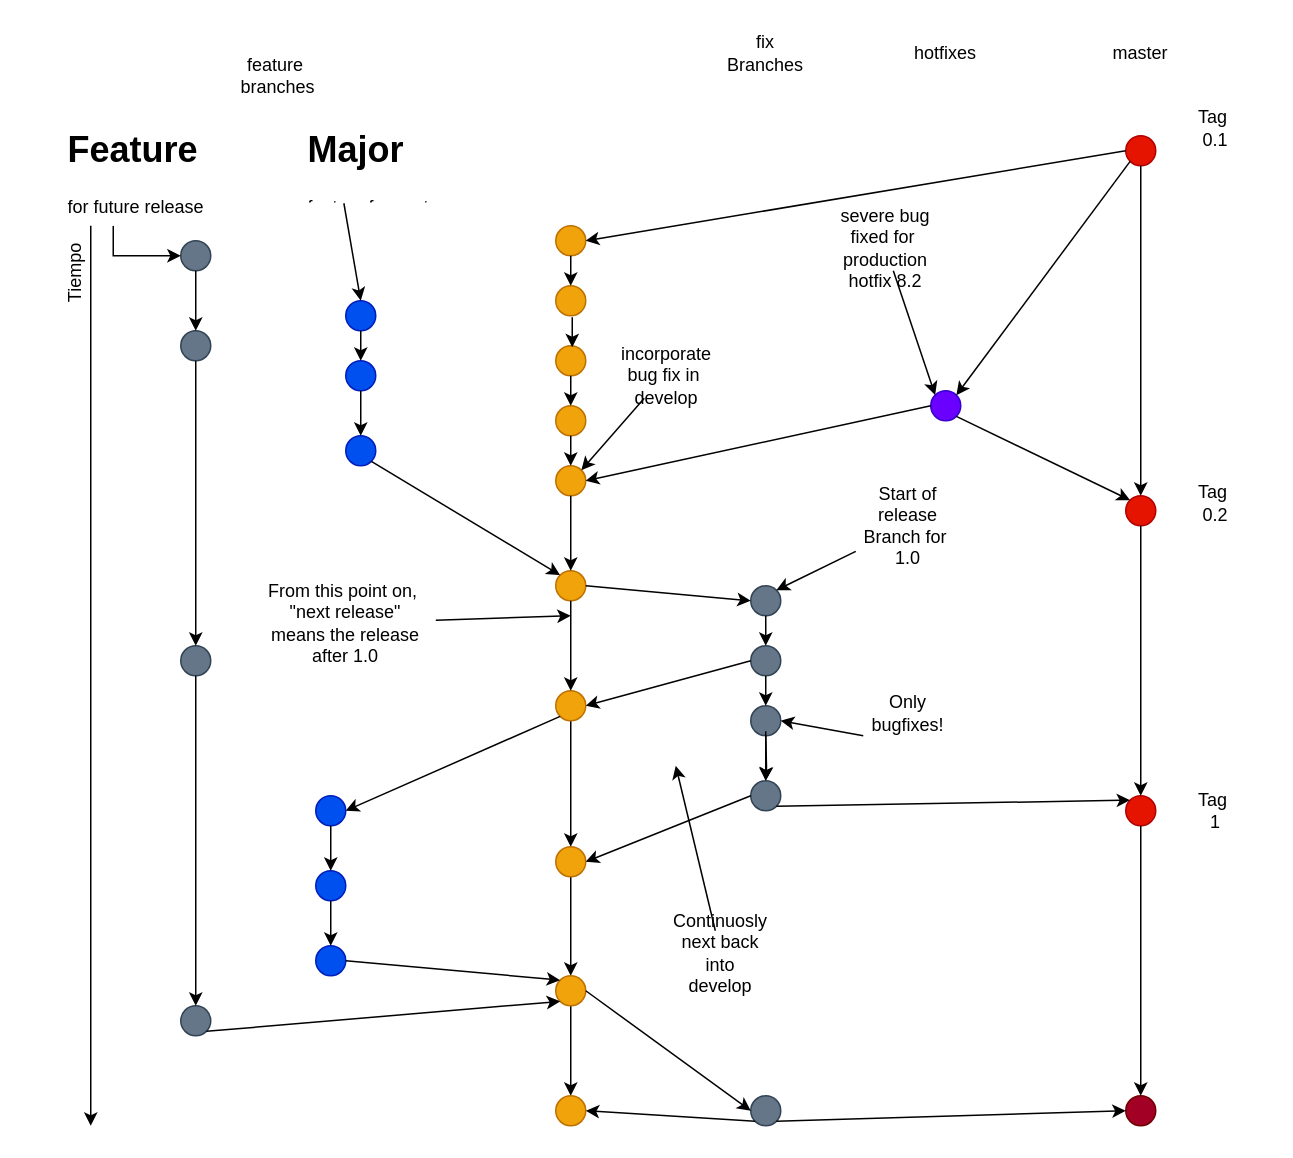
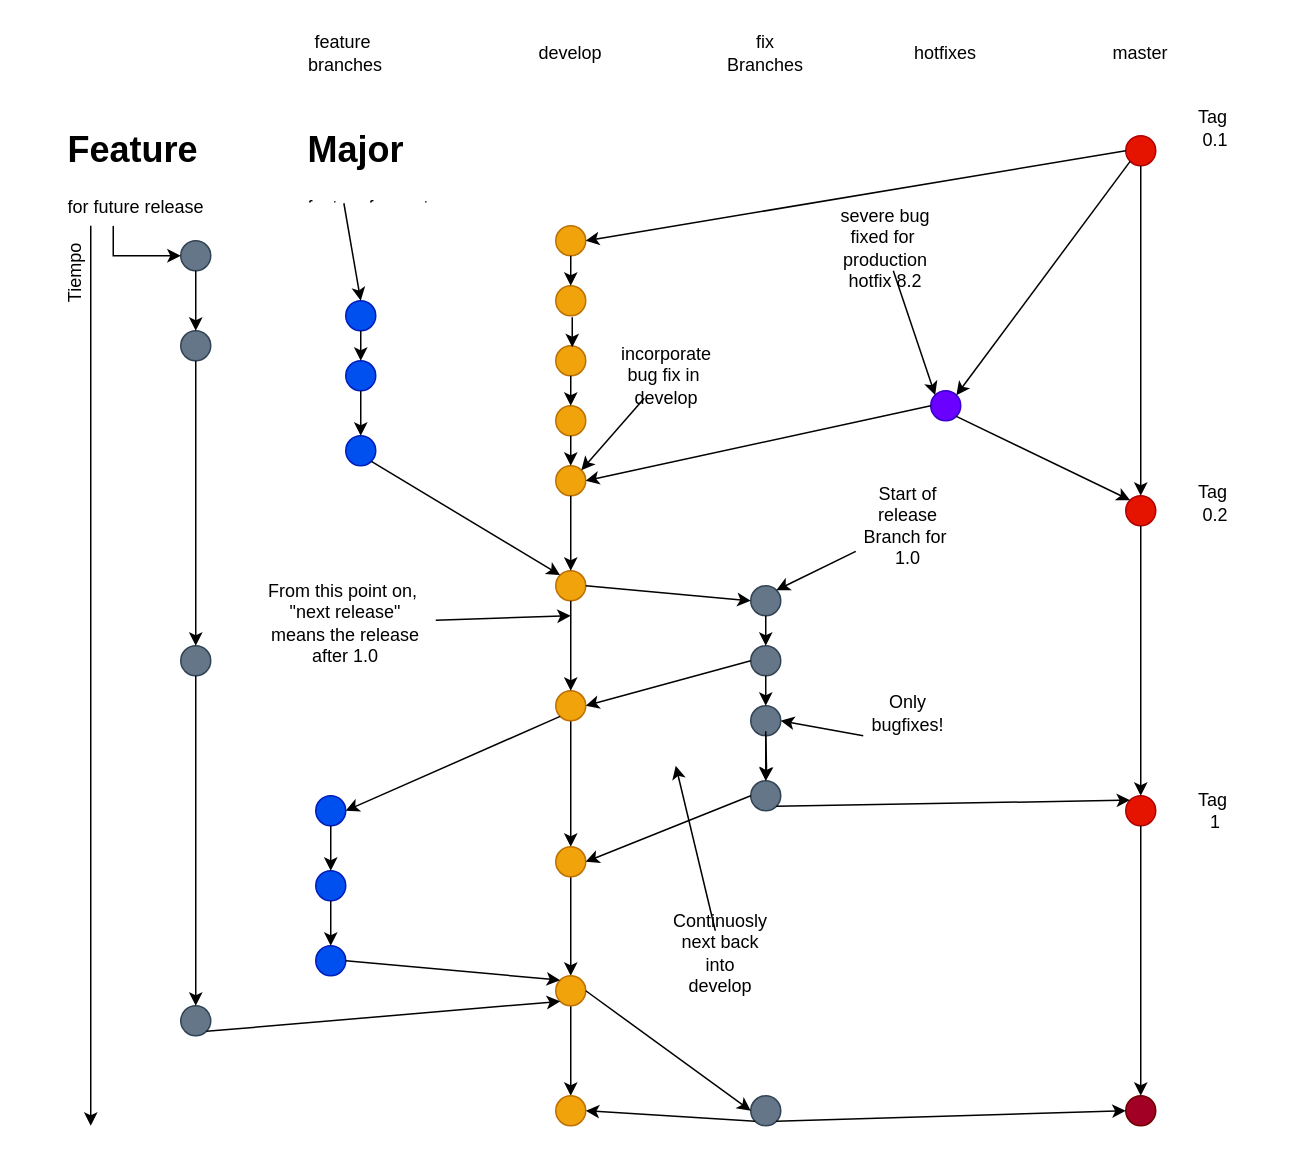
none -> (571, 53)
(278, 76) -> (346, 53)
